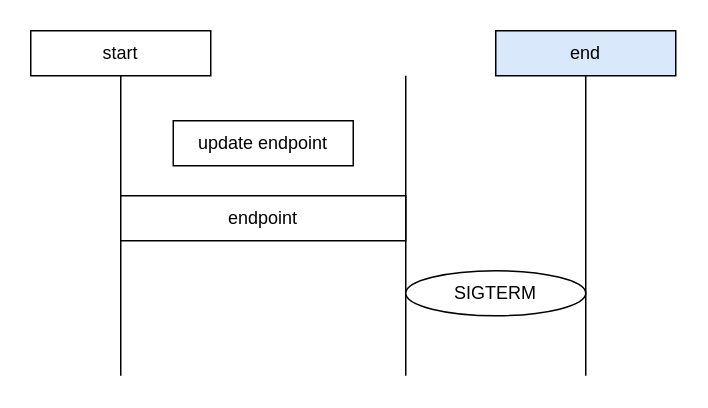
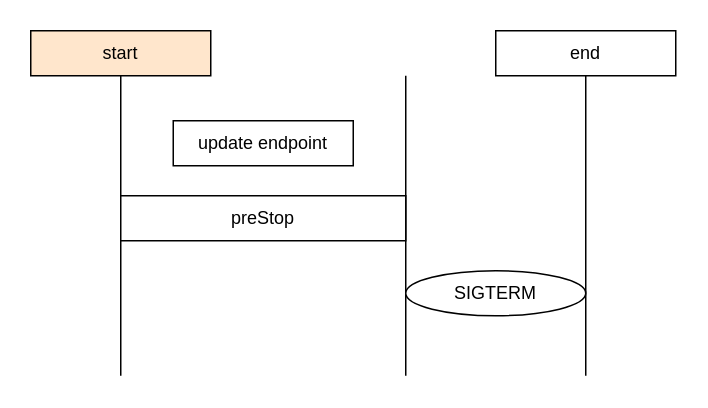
(121, 53) -> (121, 53)
(586, 53) -> (586, 53)
(263, 218) -> (263, 218)
